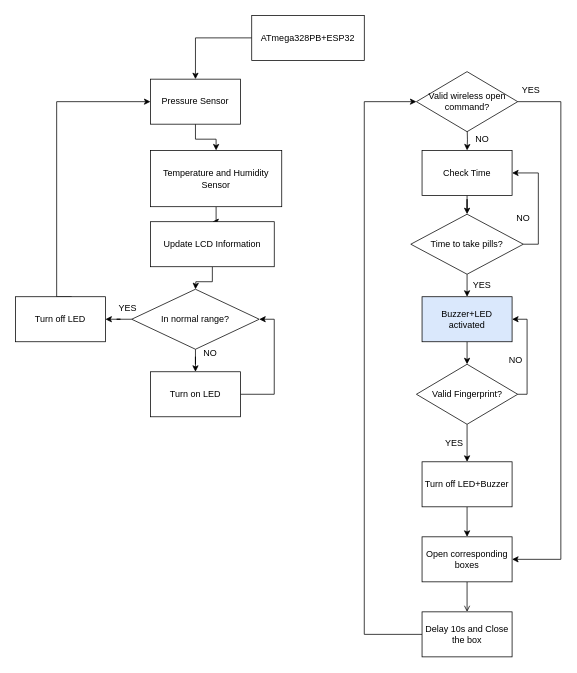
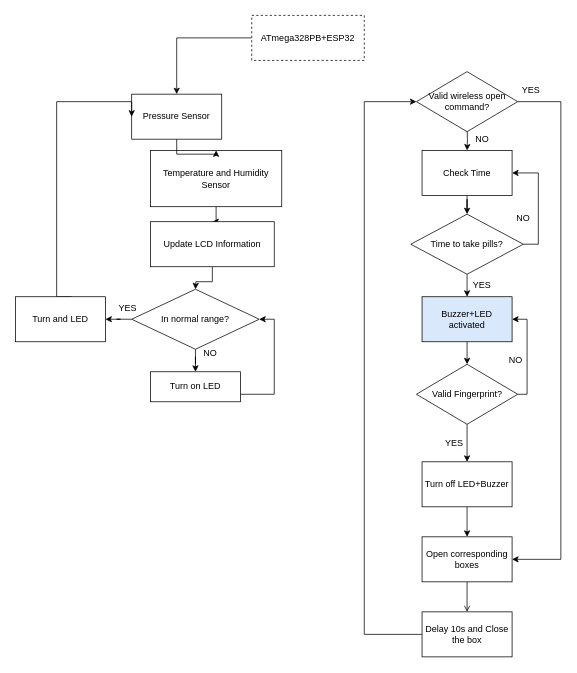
(308, 38) -> (308, 38)
(195, 102) -> (177, 117)
(60, 319) -> (60, 319)
(195, 394) -> (195, 387)
